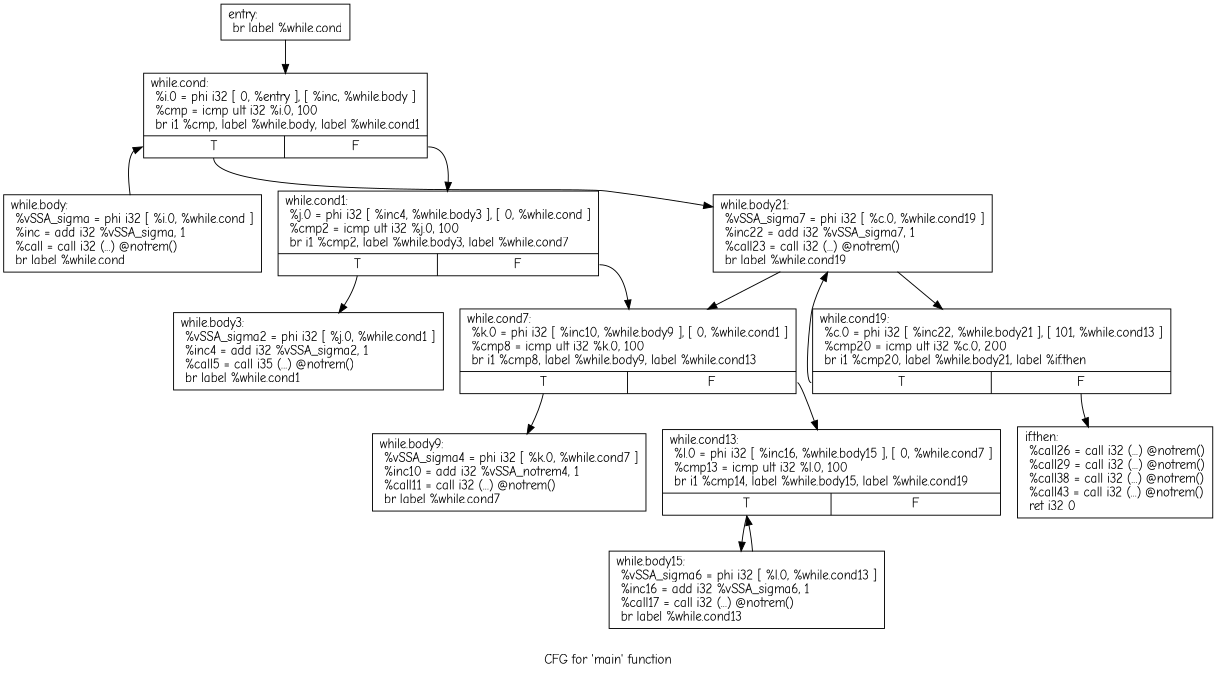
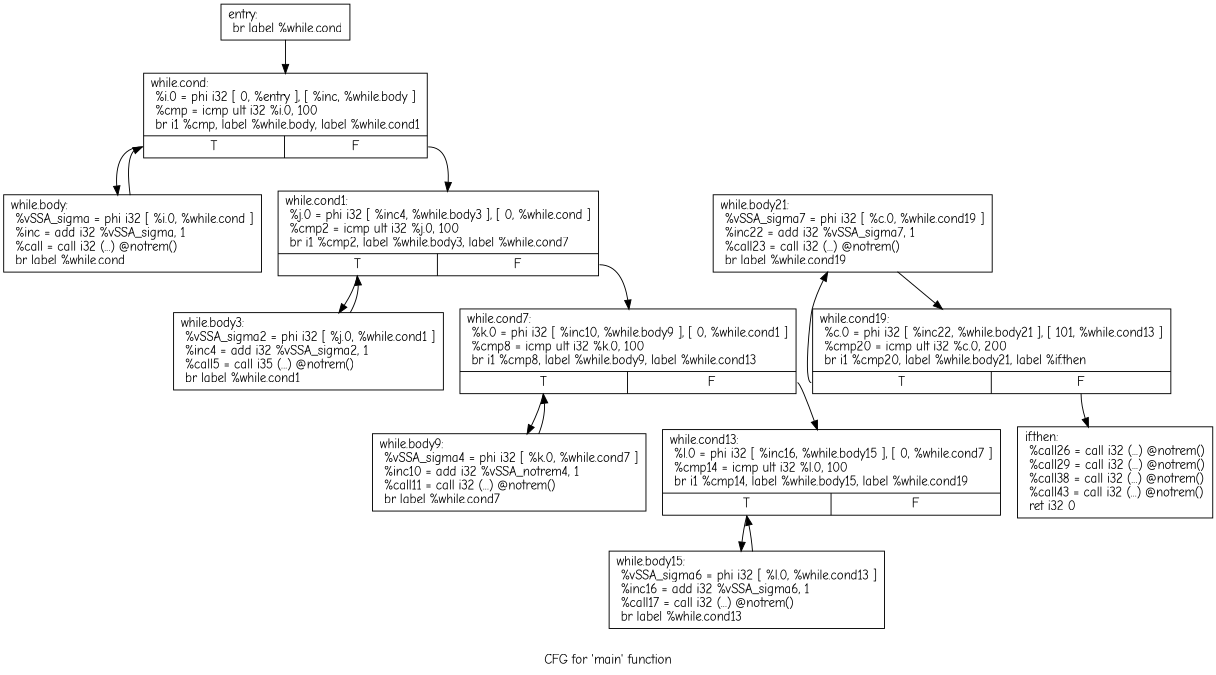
(456, 190) -> (121, 160)
(748, 288) -> (543, 419)
none -> (356, 300)
(759, 468) -> (759, 468)
